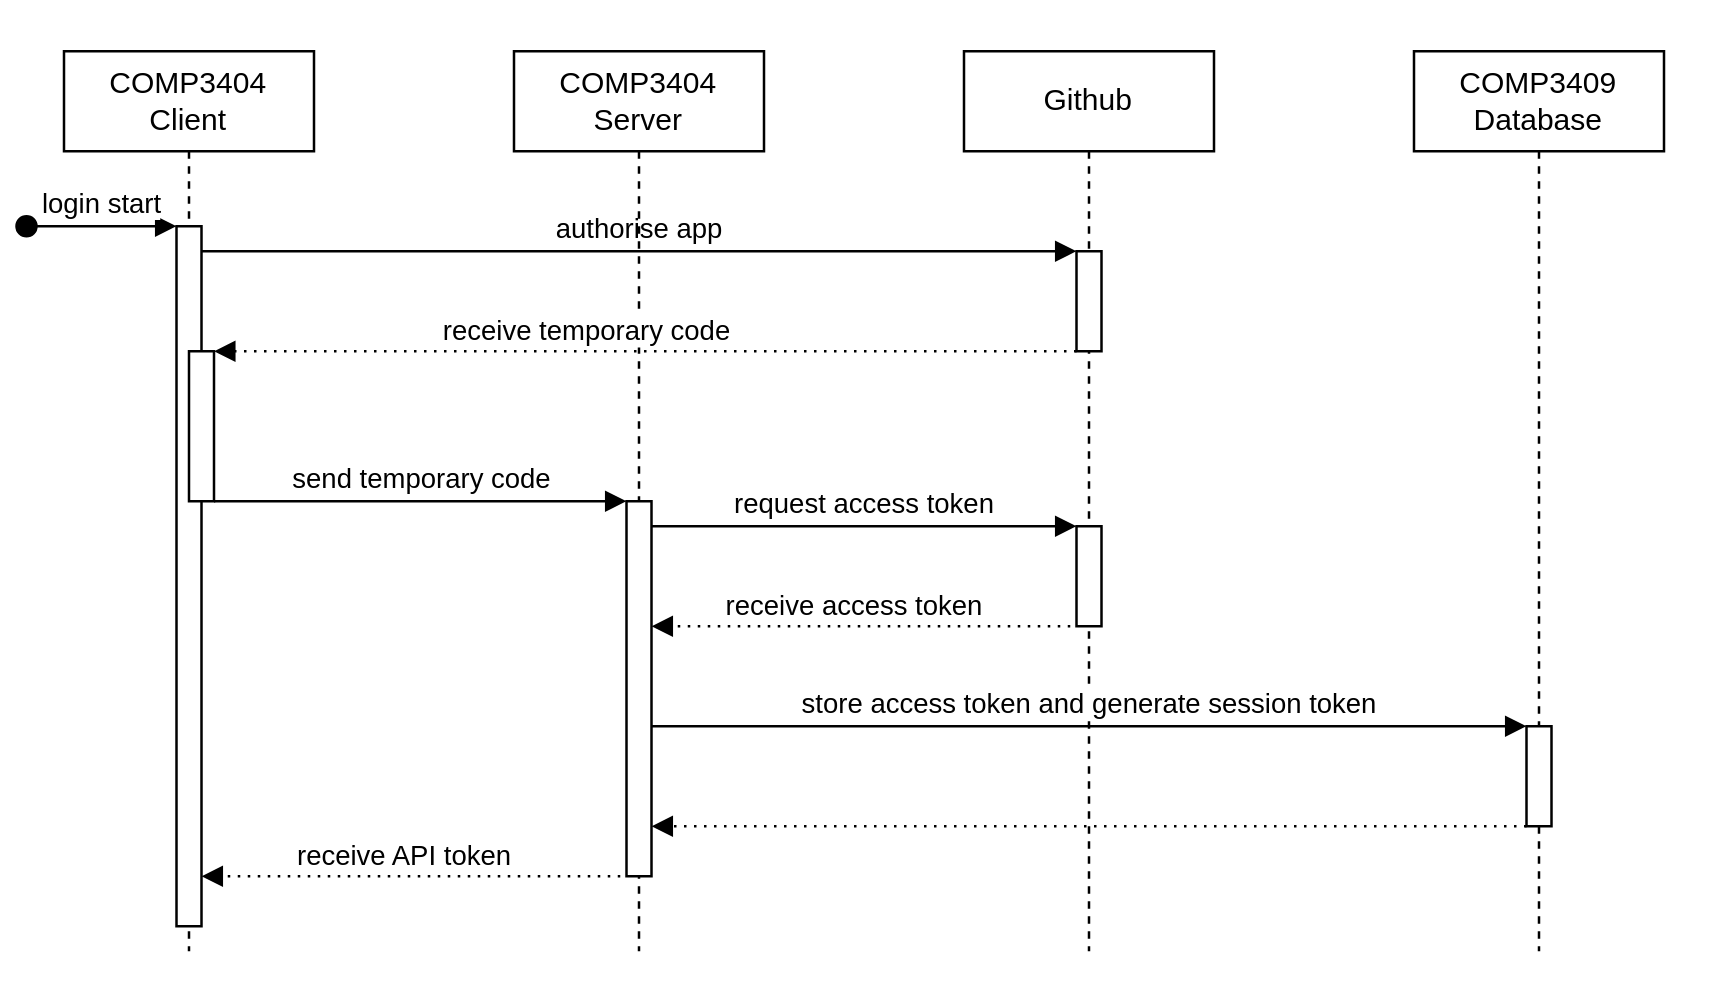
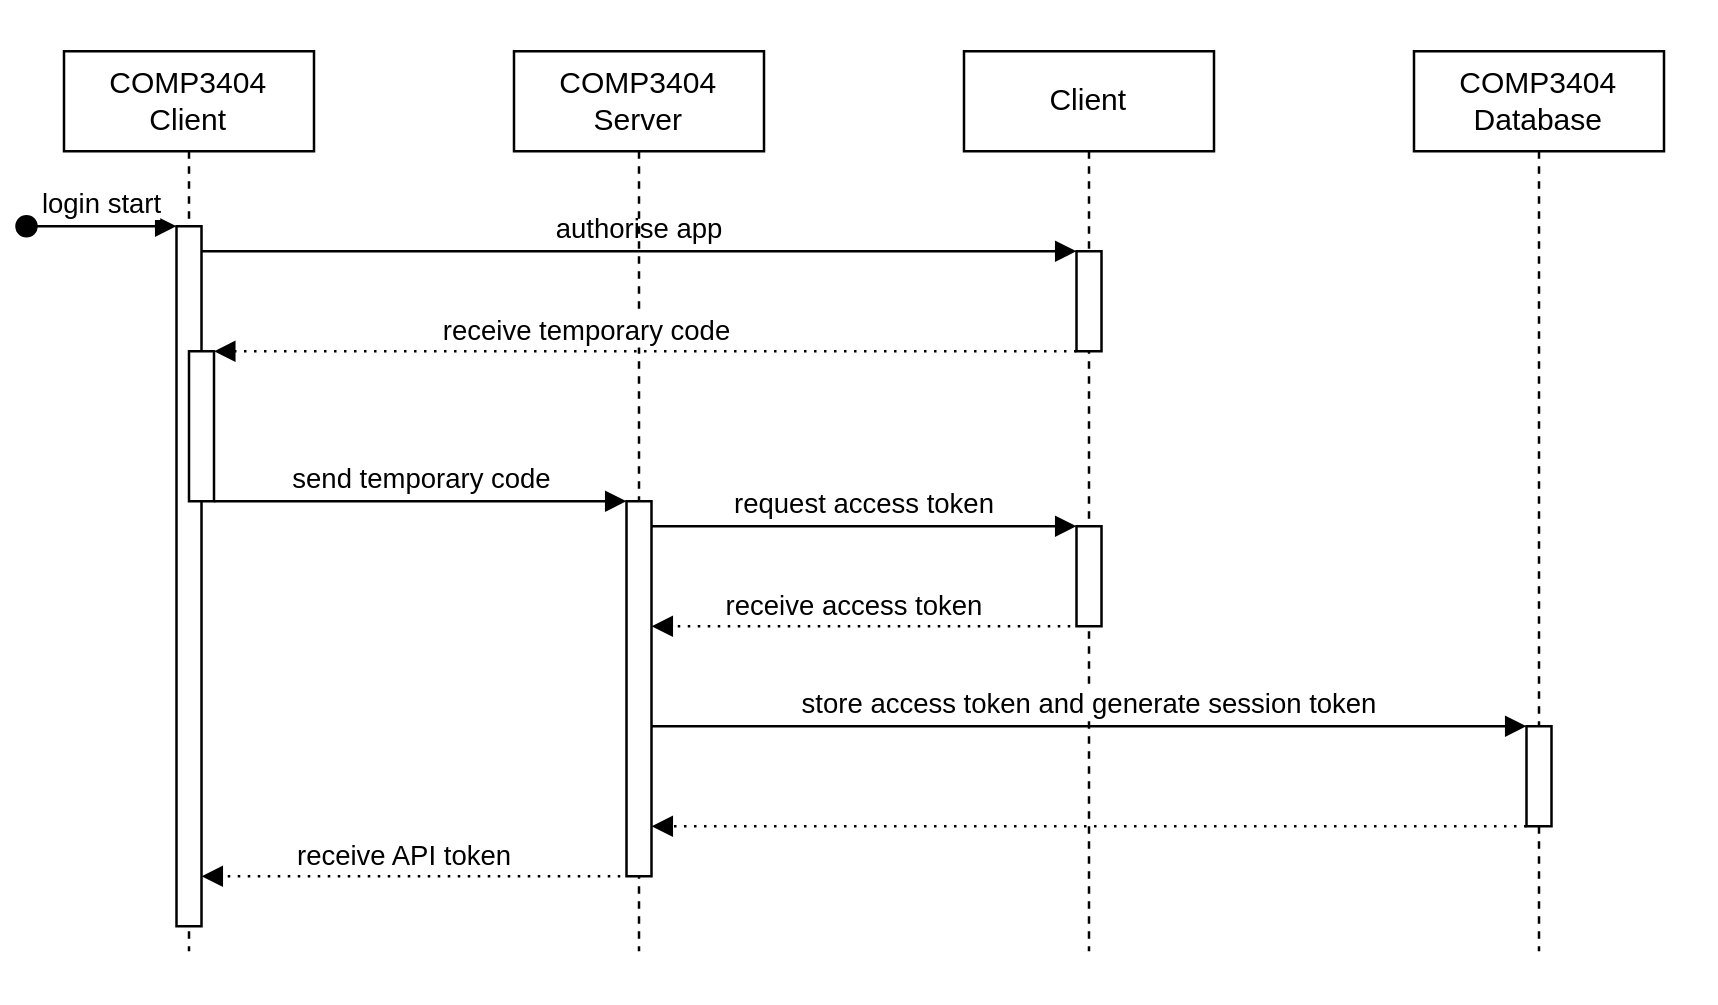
(1089, 101) -> (1089, 101)
(1539, 101) -> (1539, 101)
